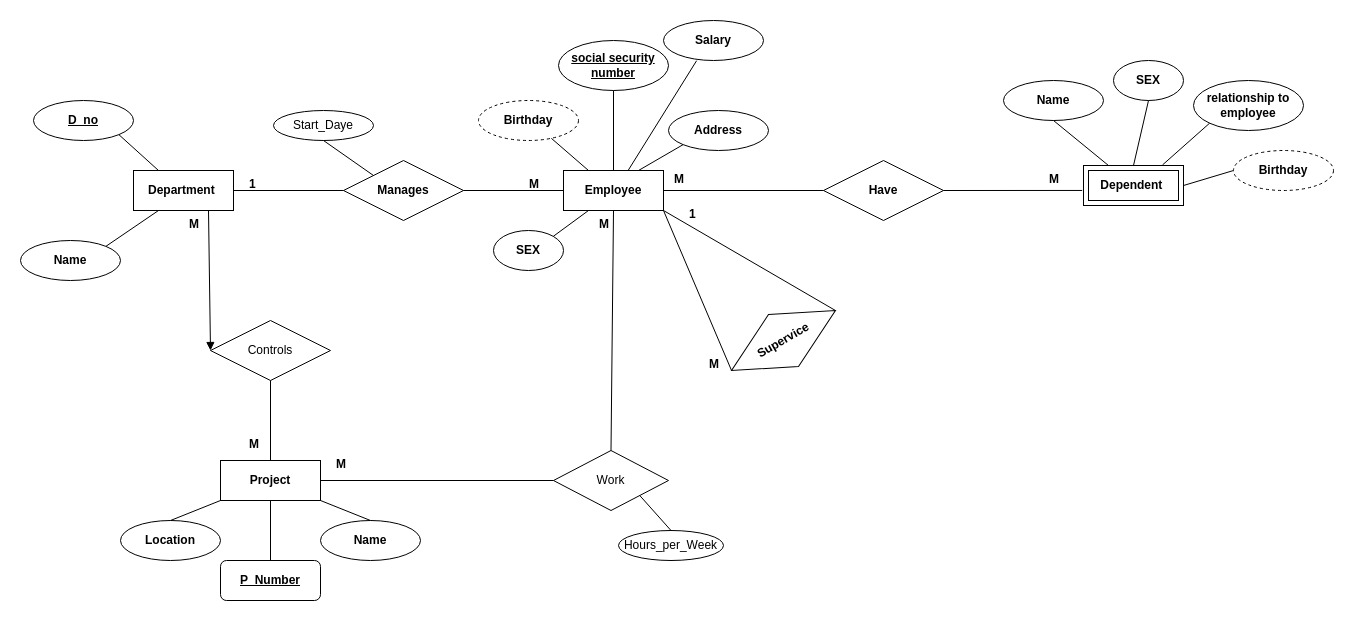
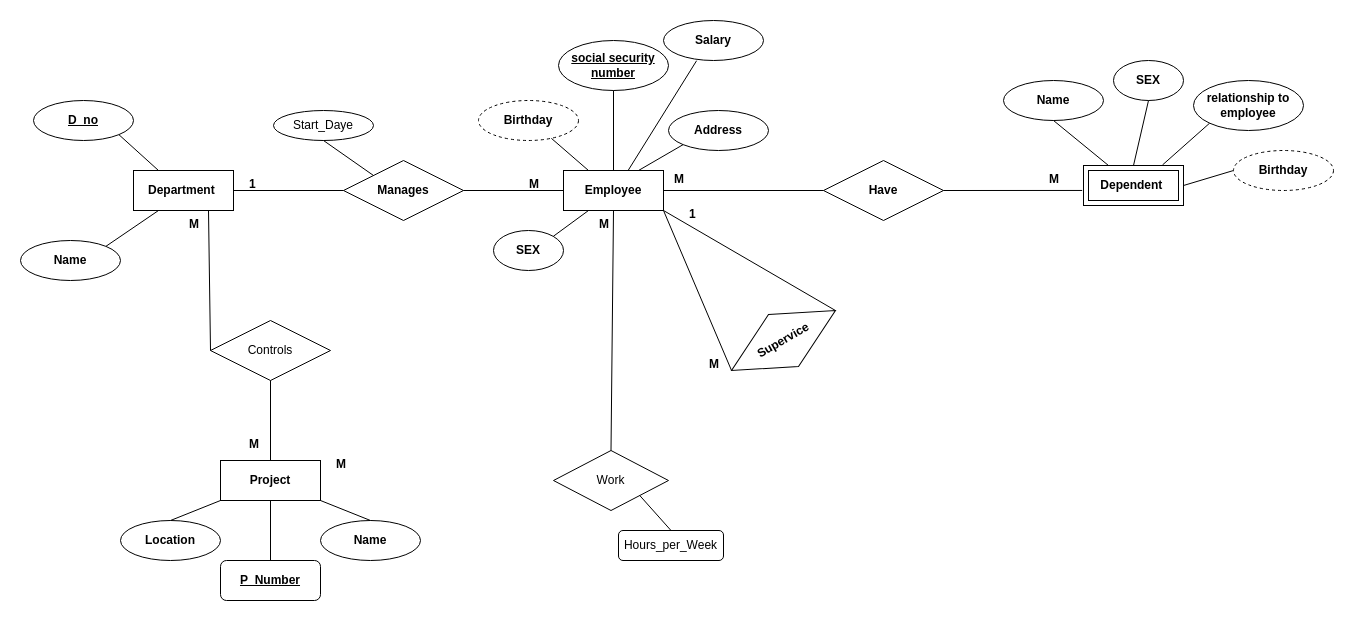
(210, 341) -> (210, 345)
(437, 481) -> none
(671, 546) -> (671, 546)
